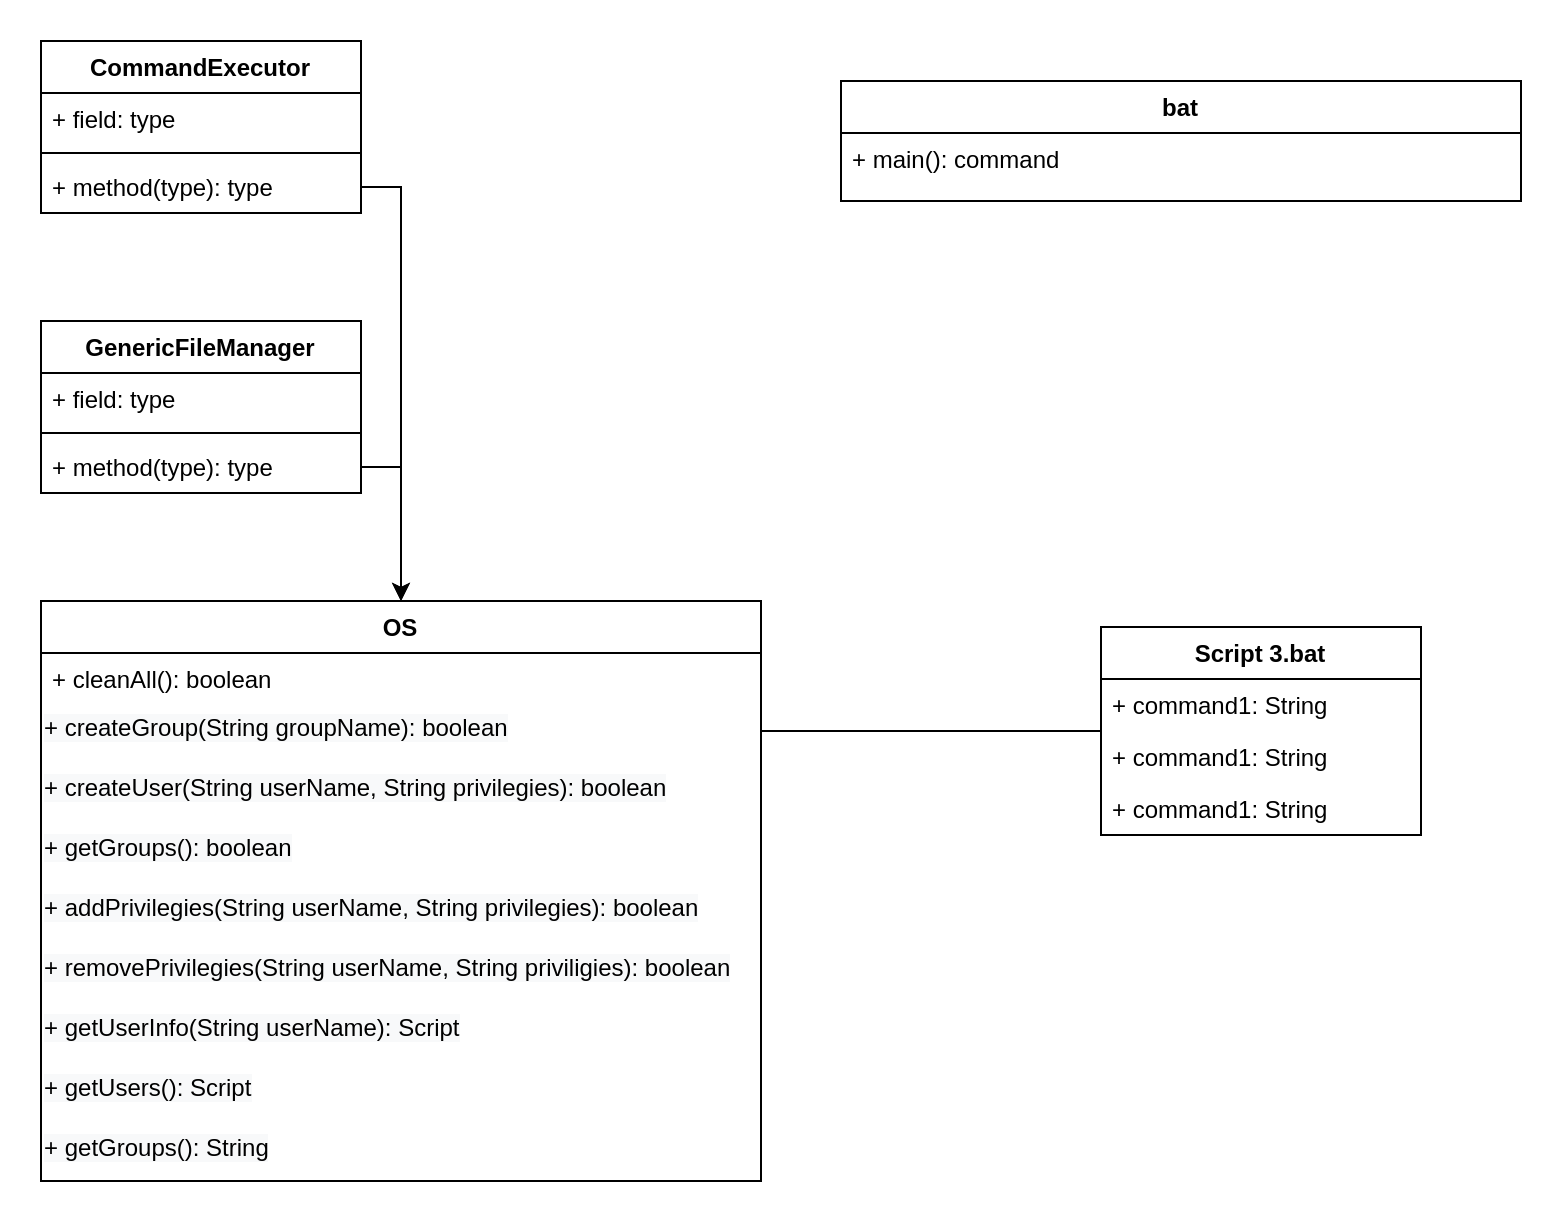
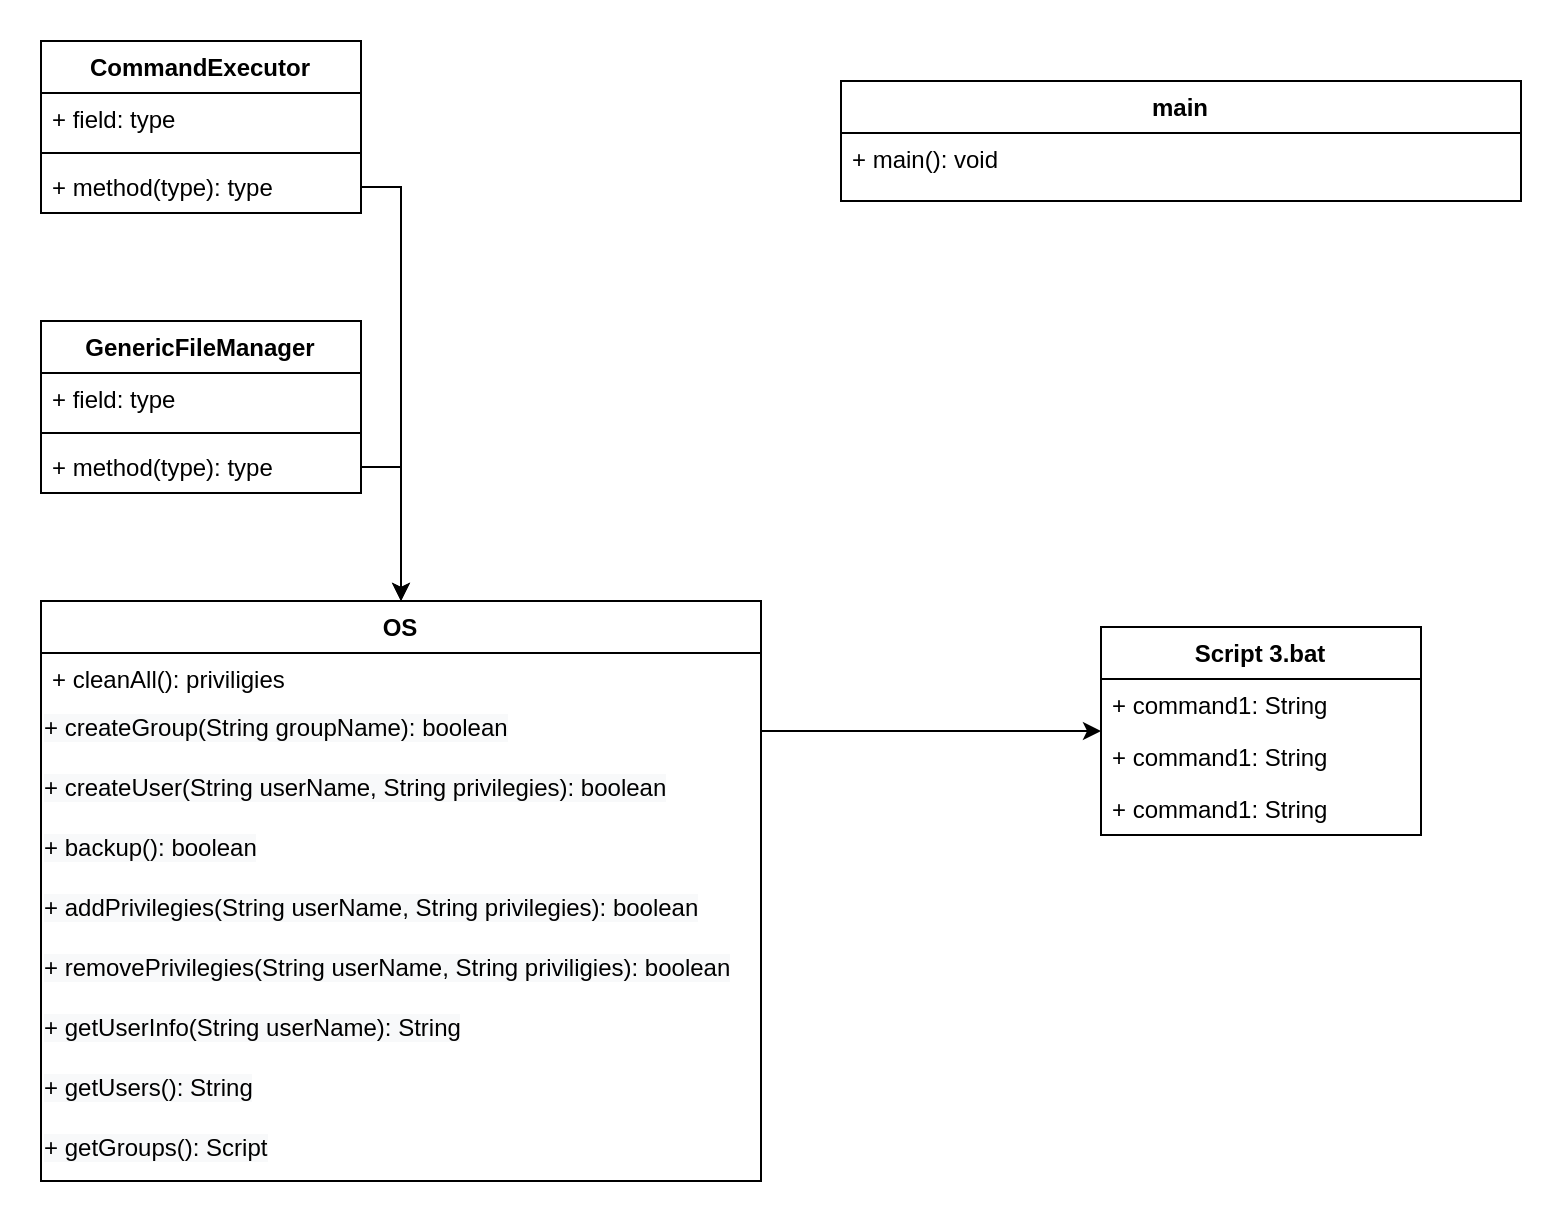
(1180, 108) -> (1180, 108)
(954, 160) -> (930, 160)
(171, 680) -> (186, 680)
(1091, 731) -> (1086, 731)
(180, 849) -> (160, 849)
(282, 1029) -> (282, 1029)
(167, 1089) -> (167, 1089)
(174, 1149) -> (174, 1149)
